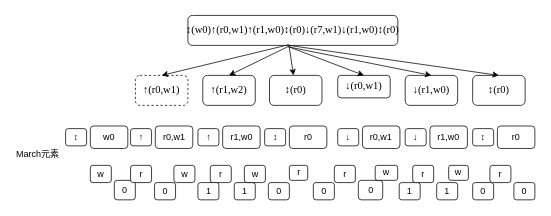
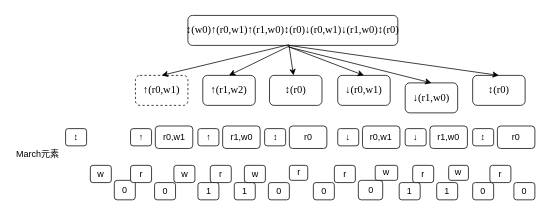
(293, 30) -> (293, 30)
(364, 87) -> (364, 90)
(432, 90) -> (432, 98)
(109, 137) -> none
